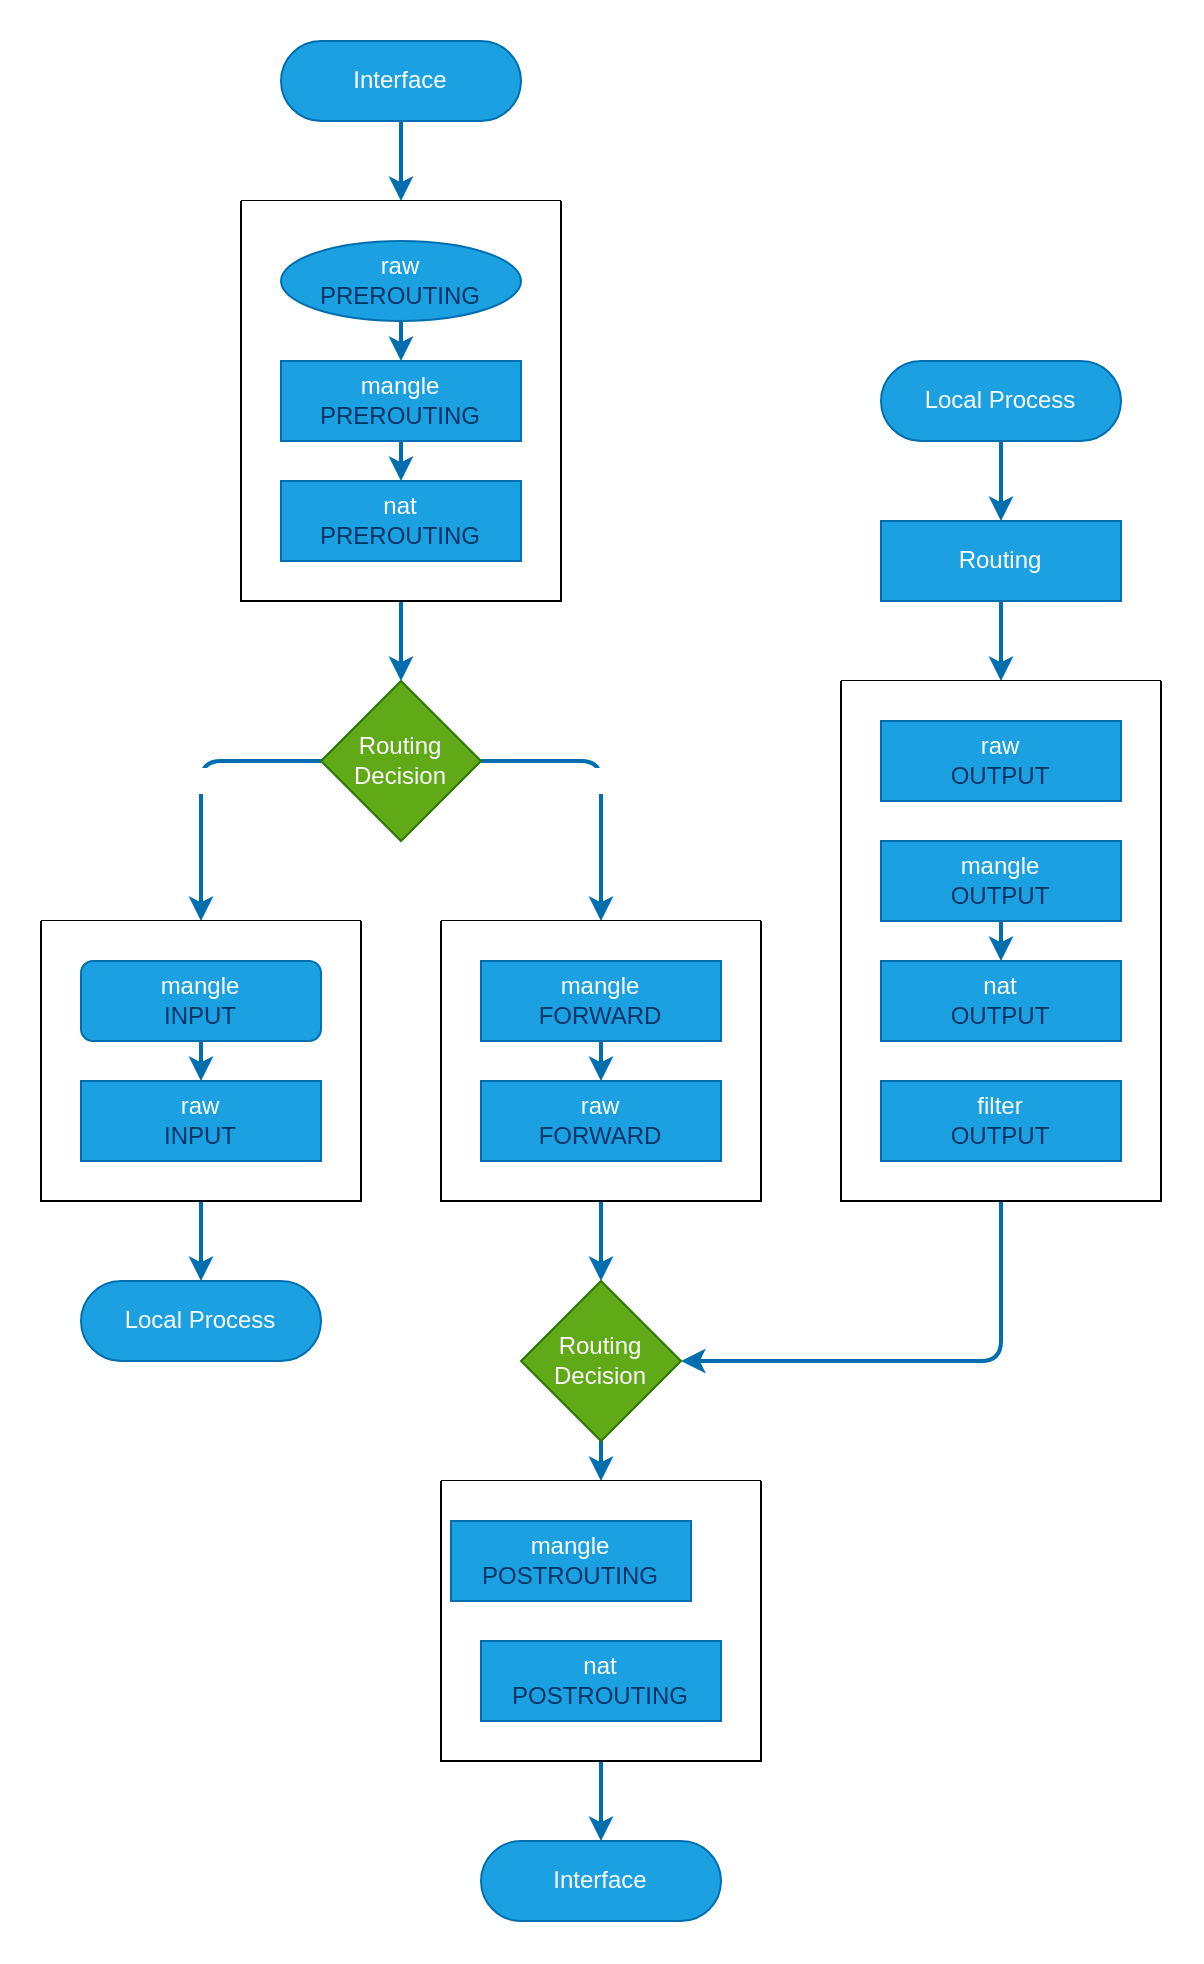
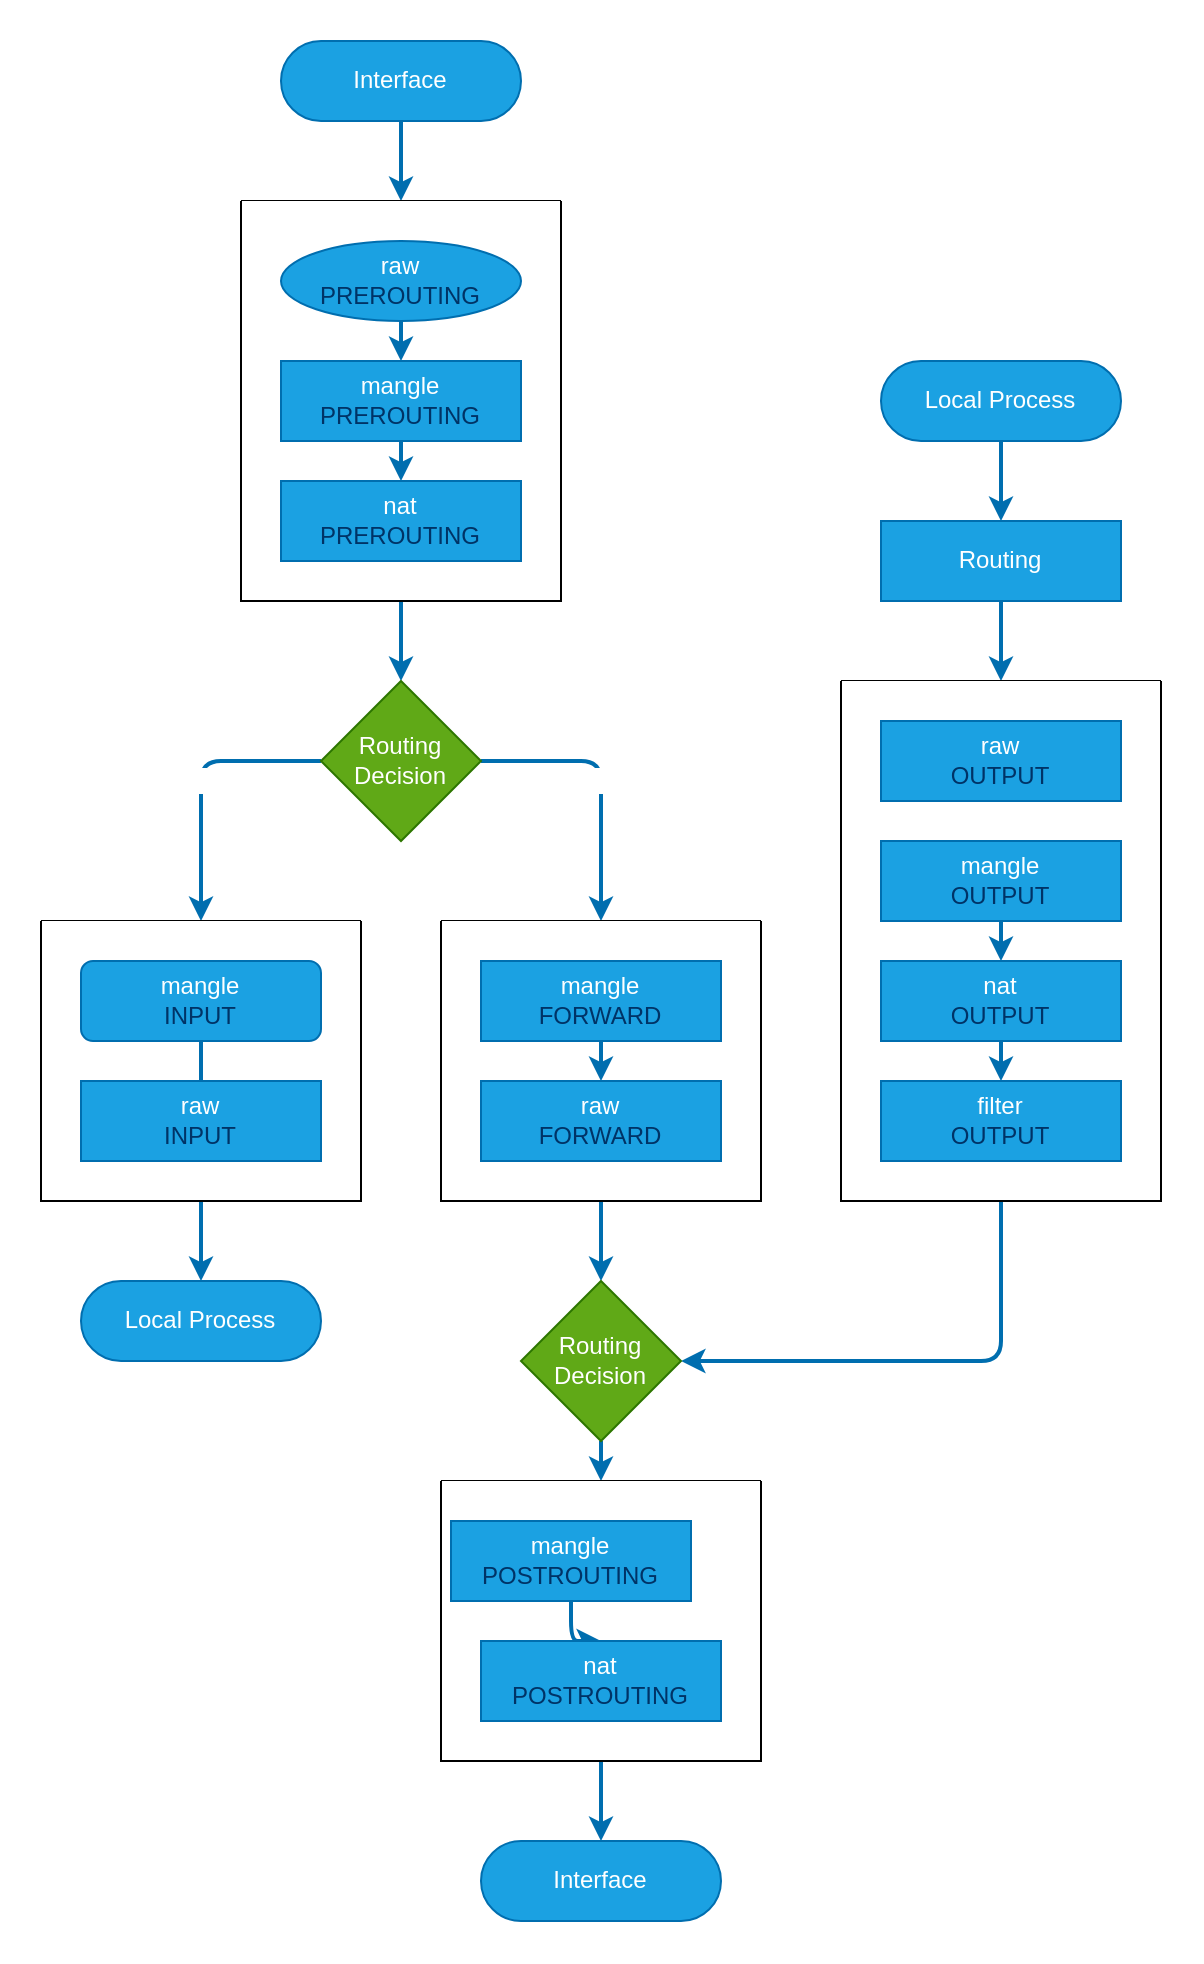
(201, 1061) -> (201, 1070)
none -> (1001, 1065)
none -> (571, 1624)
